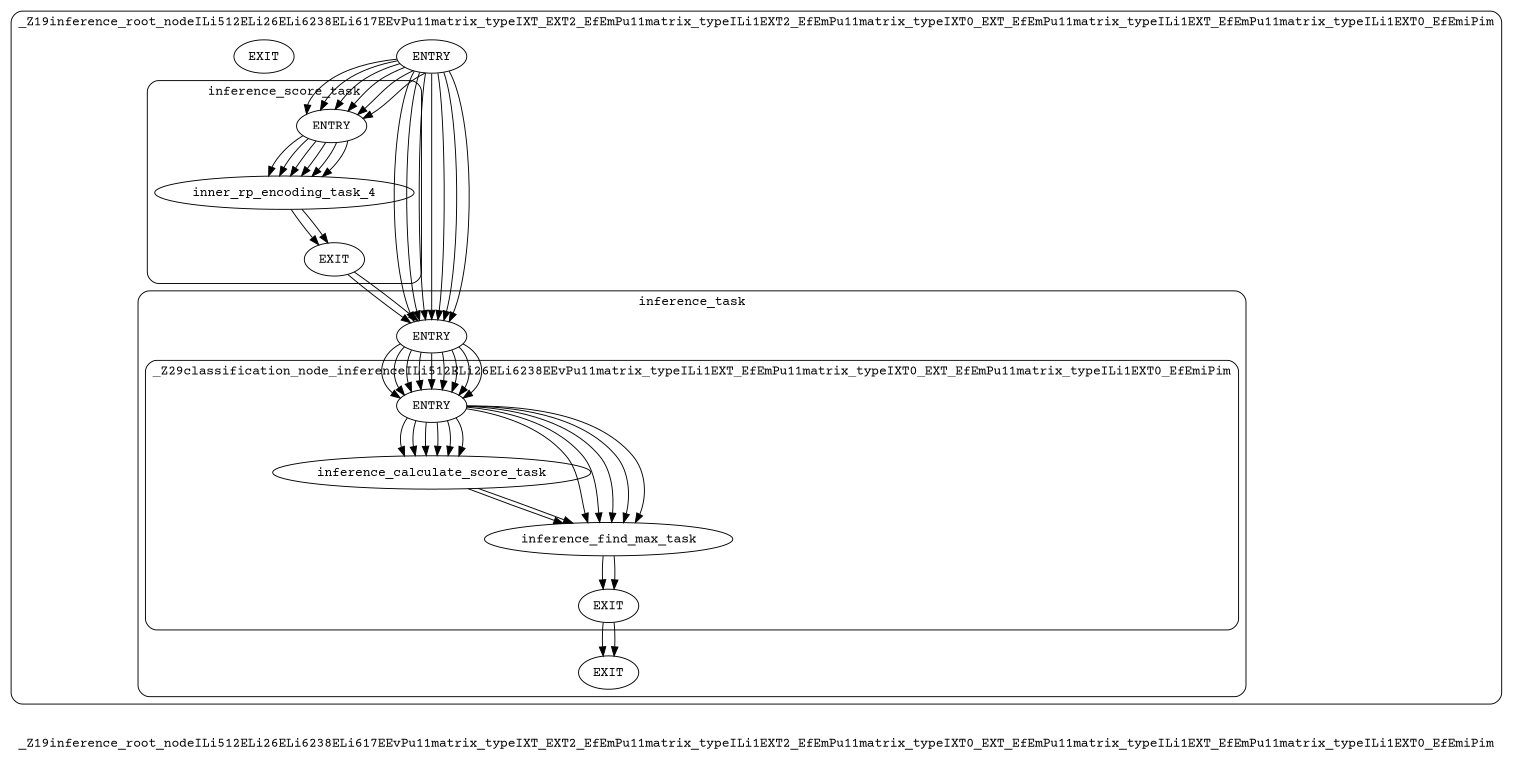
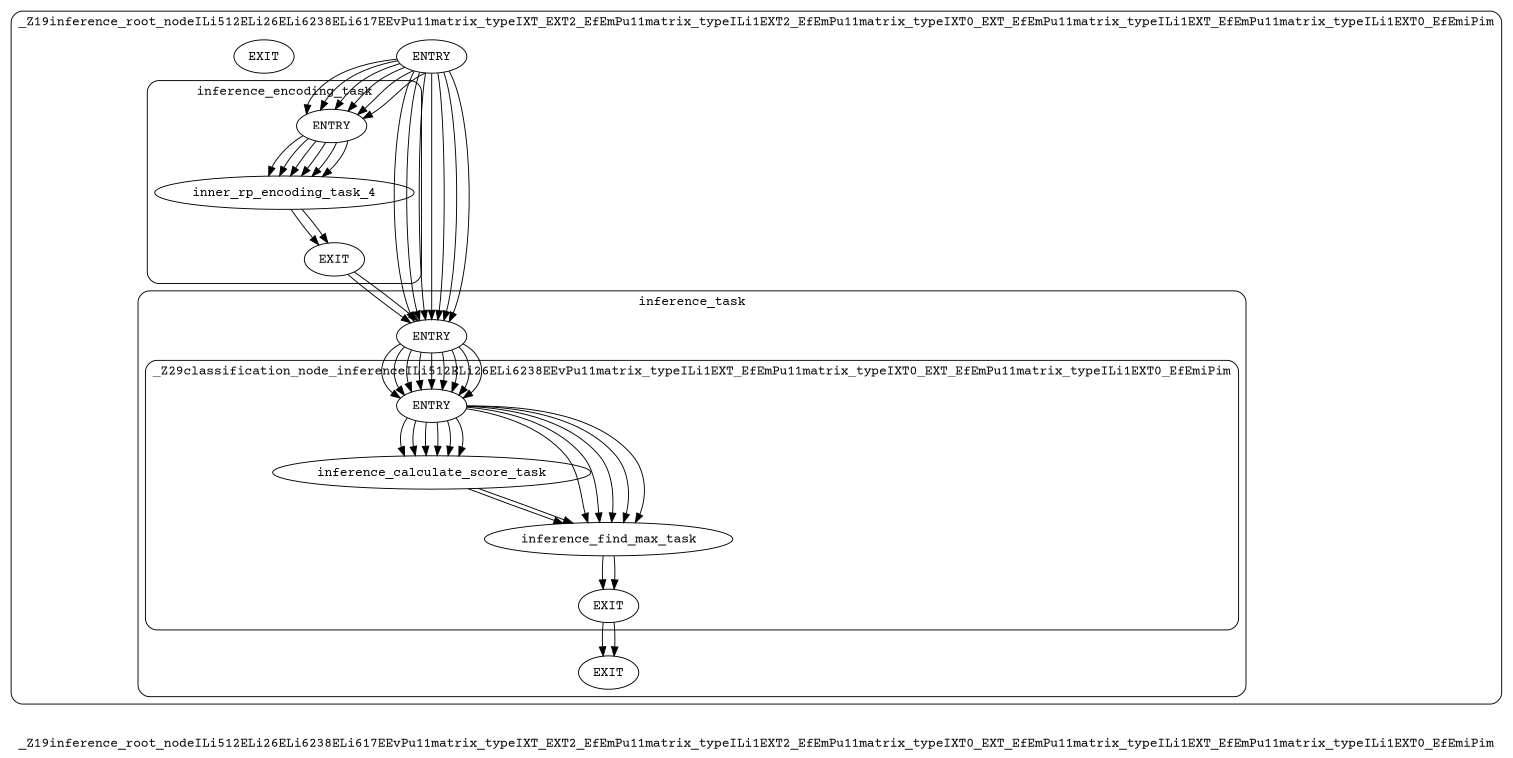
(284, 91) -> (284, 91)
